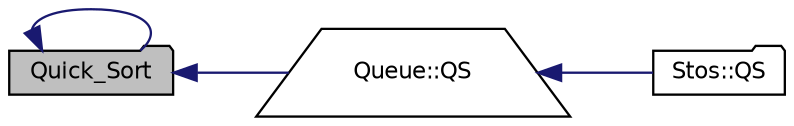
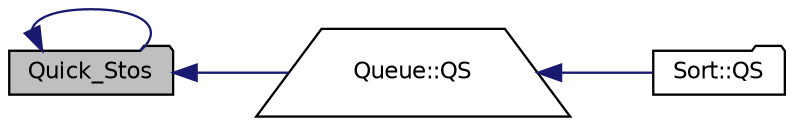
(91, 73) -> (91, 73)
(719, 73) -> (719, 73)
